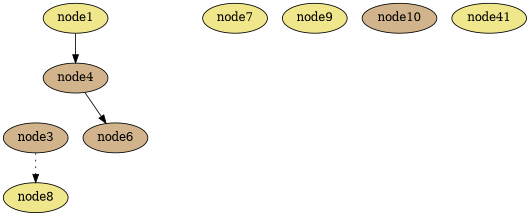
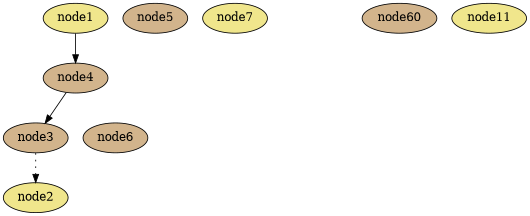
none -> (155, 18)
(315, 18) -> none
(399, 18) -> (399, 18)
(489, 18) -> (489, 18)
(93, 105) -> (58, 105)
(36, 198) -> (36, 198)
